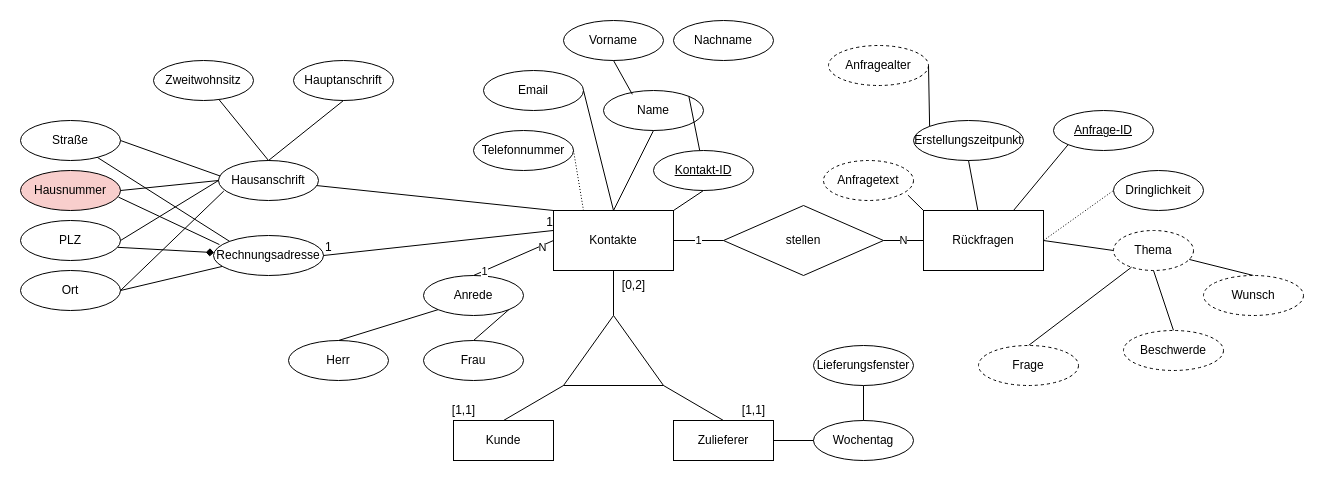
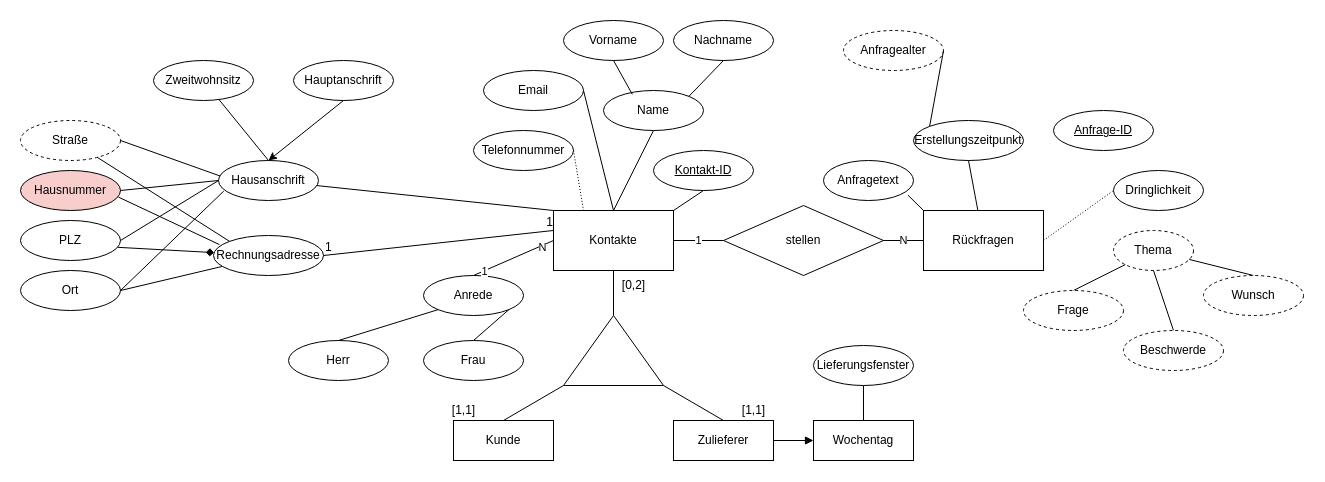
(879, 66) -> (894, 51)
(694, 123) -> (706, 79)
(71, 141) -> (71, 141)
(272, 157) -> (275, 155)
(1041, 177) -> none
(869, 181) -> (869, 181)
(1080, 246) -> none
(1029, 366) -> (1074, 311)
(808, 441) -> (804, 441)
(864, 441) -> (864, 441)
